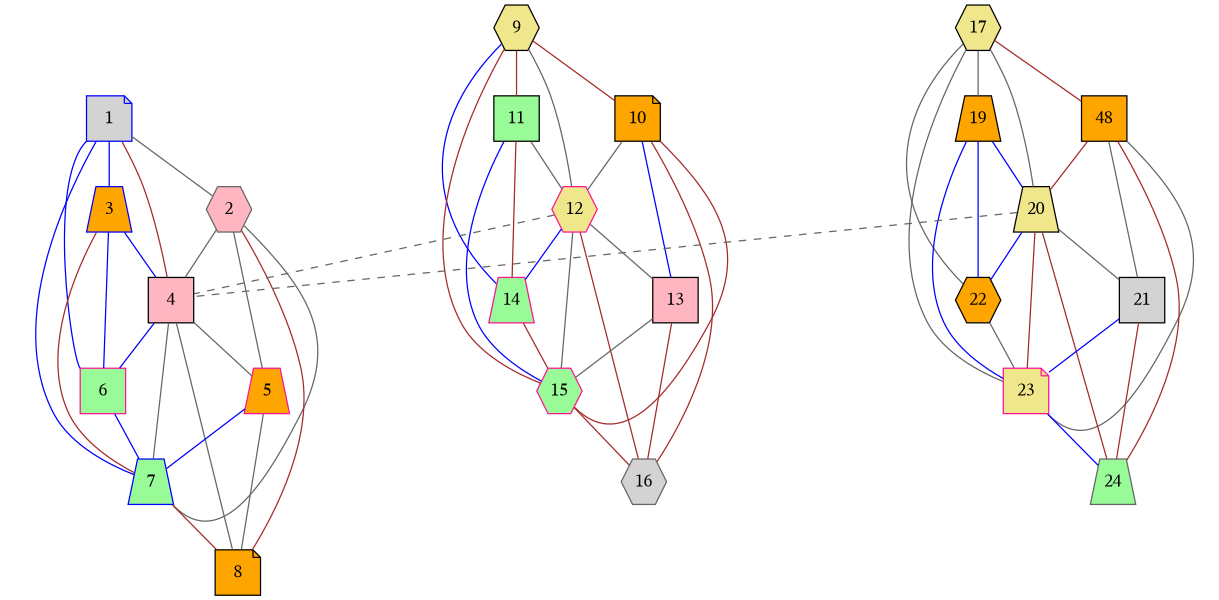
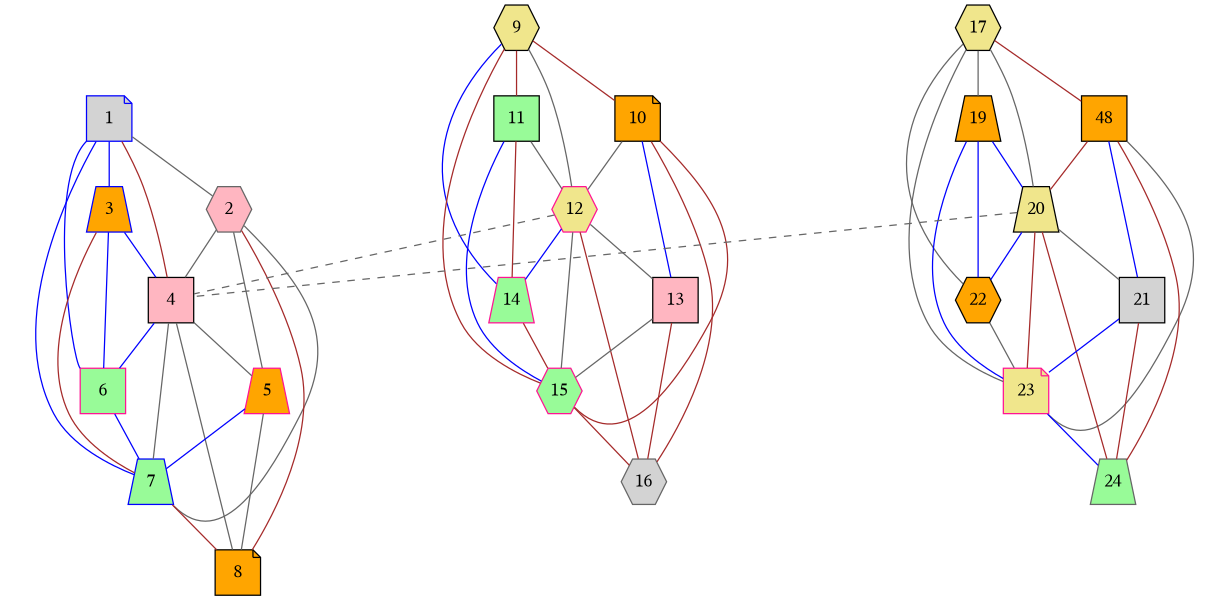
(1123, 209) -> (1123, 209)
